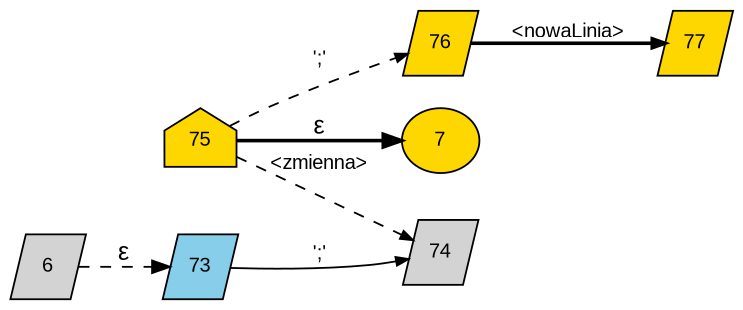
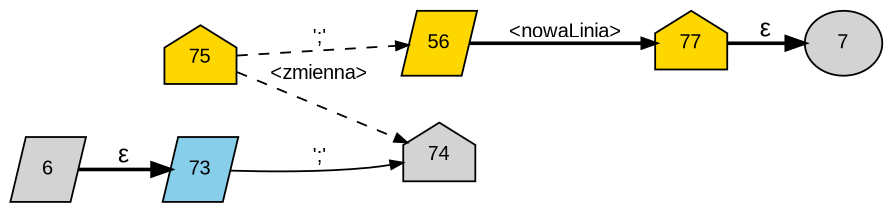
(441, 43) -> (439, 43)
(695, 43) -> (691, 43)
(310, 141) -> (757, 43)
(441, 141) -> (844, 43)
(441, 252) -> (439, 155)
(115, 267) -> (115, 169)
